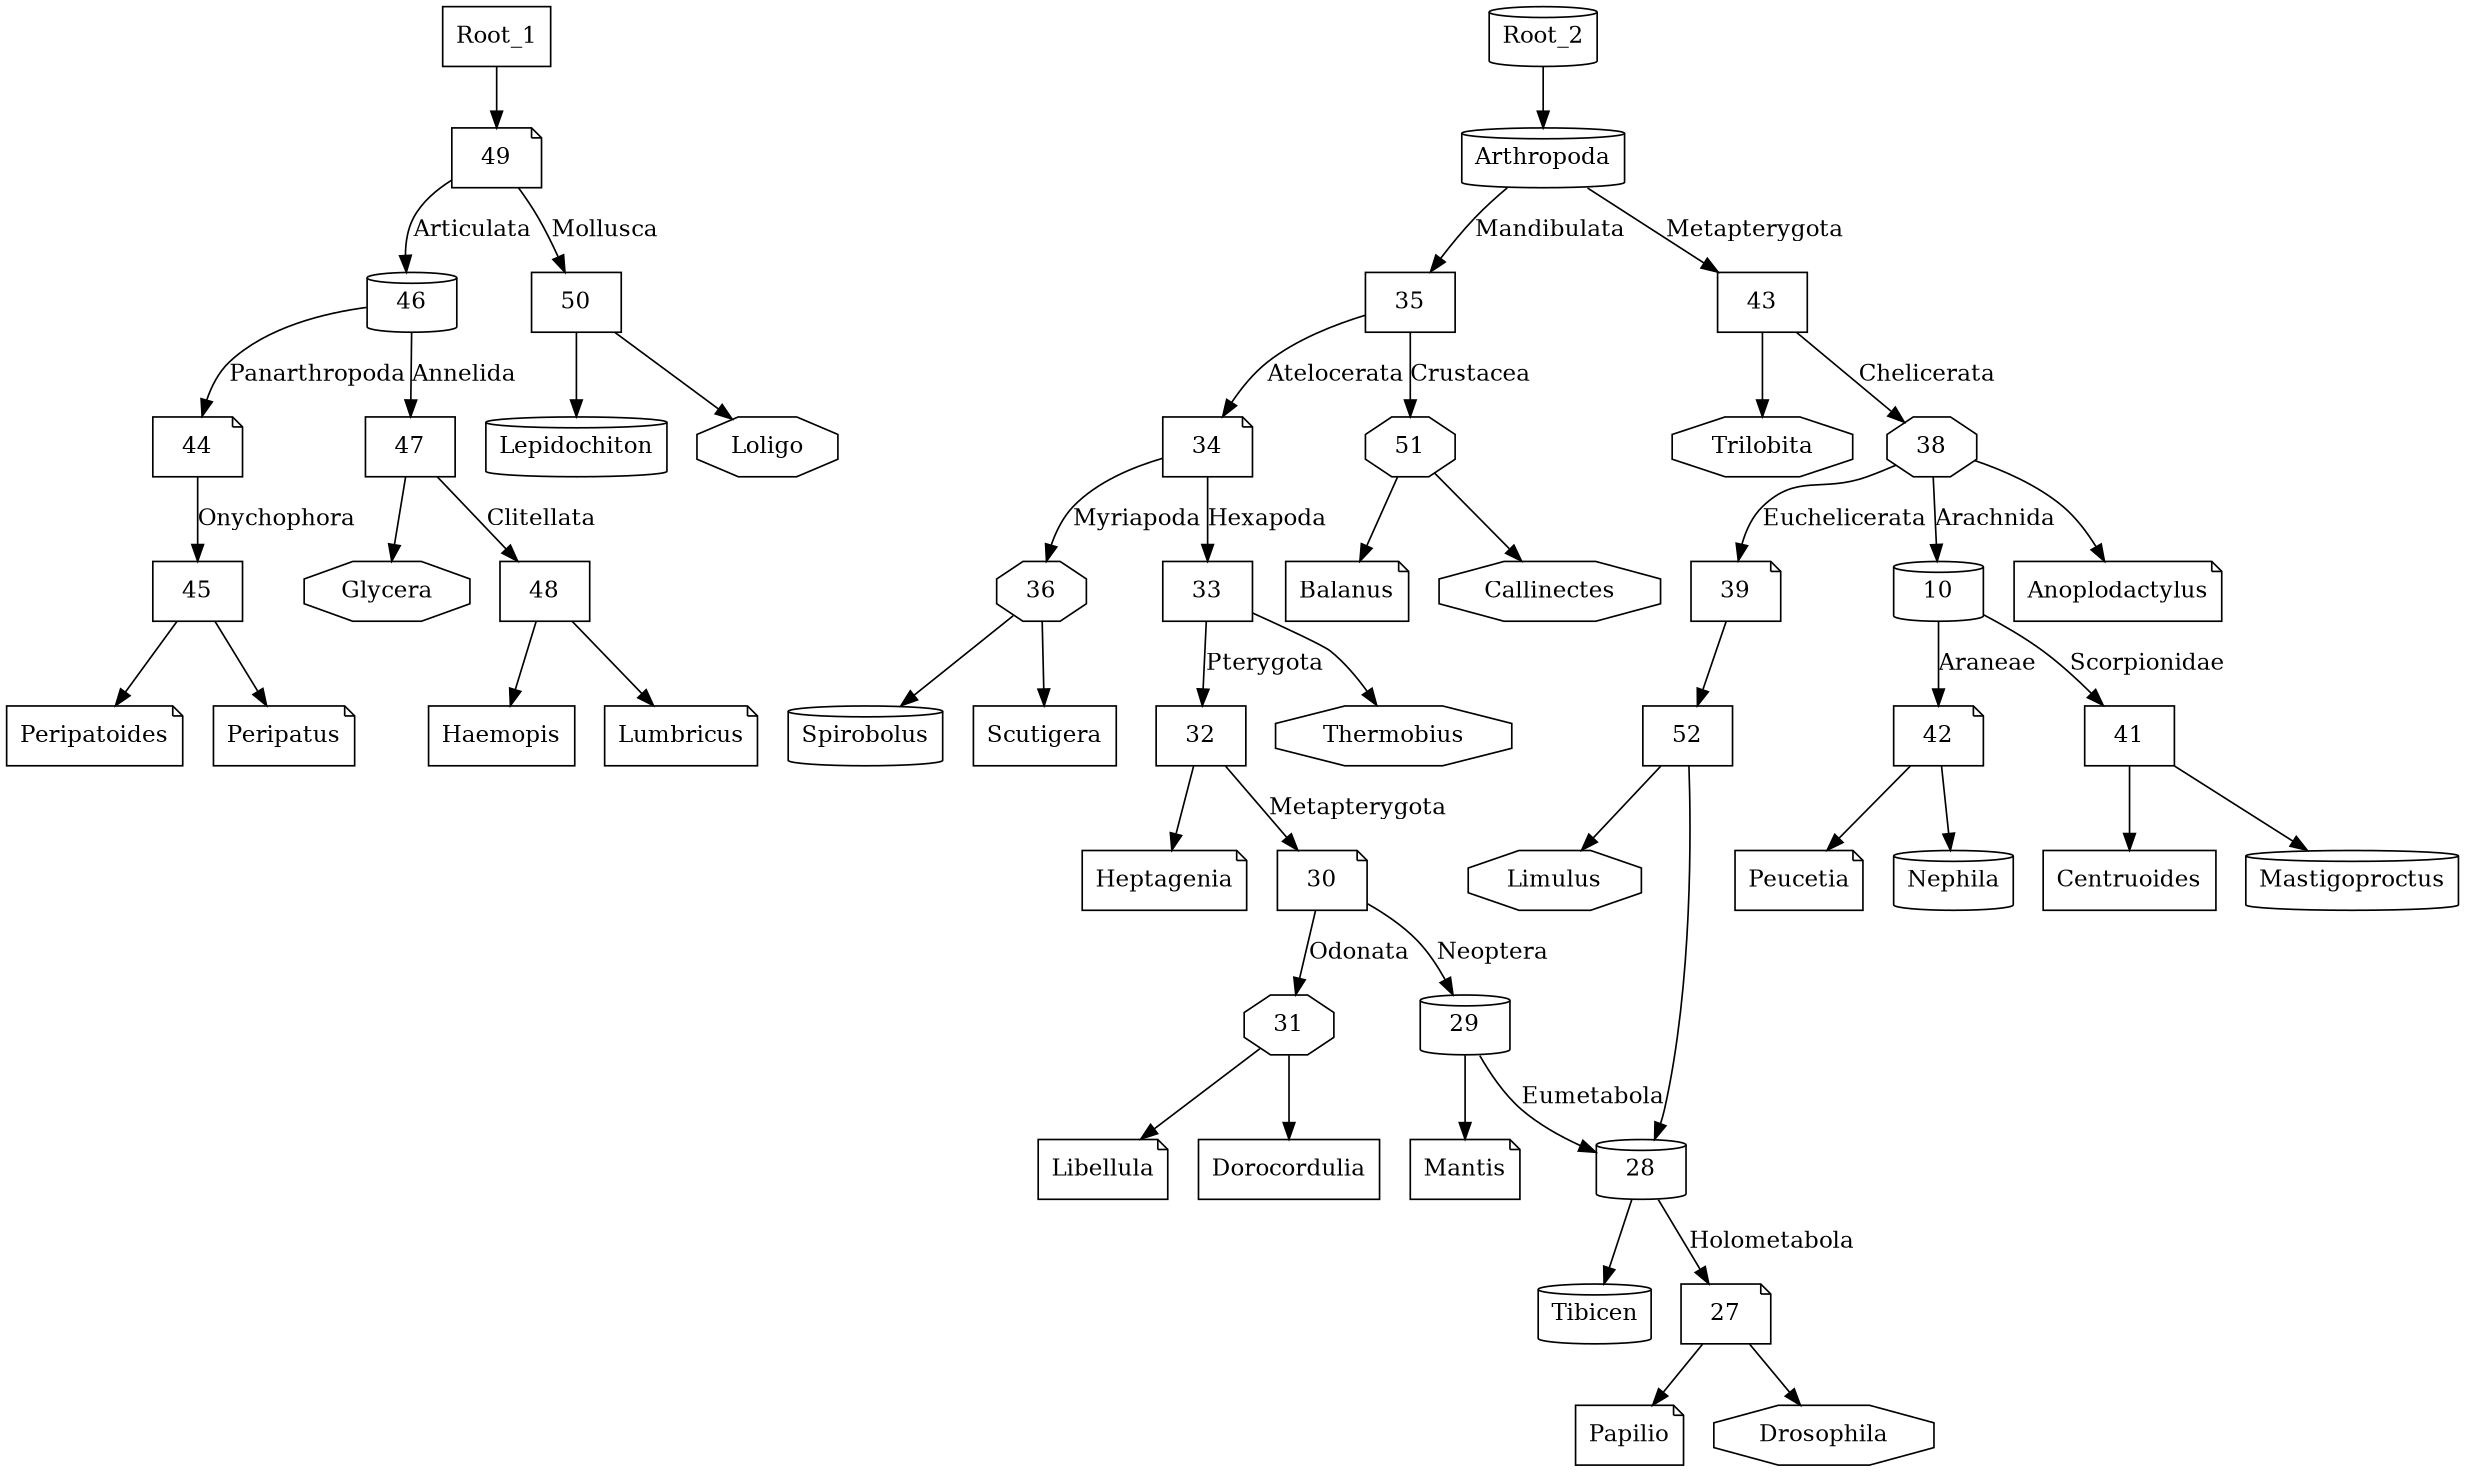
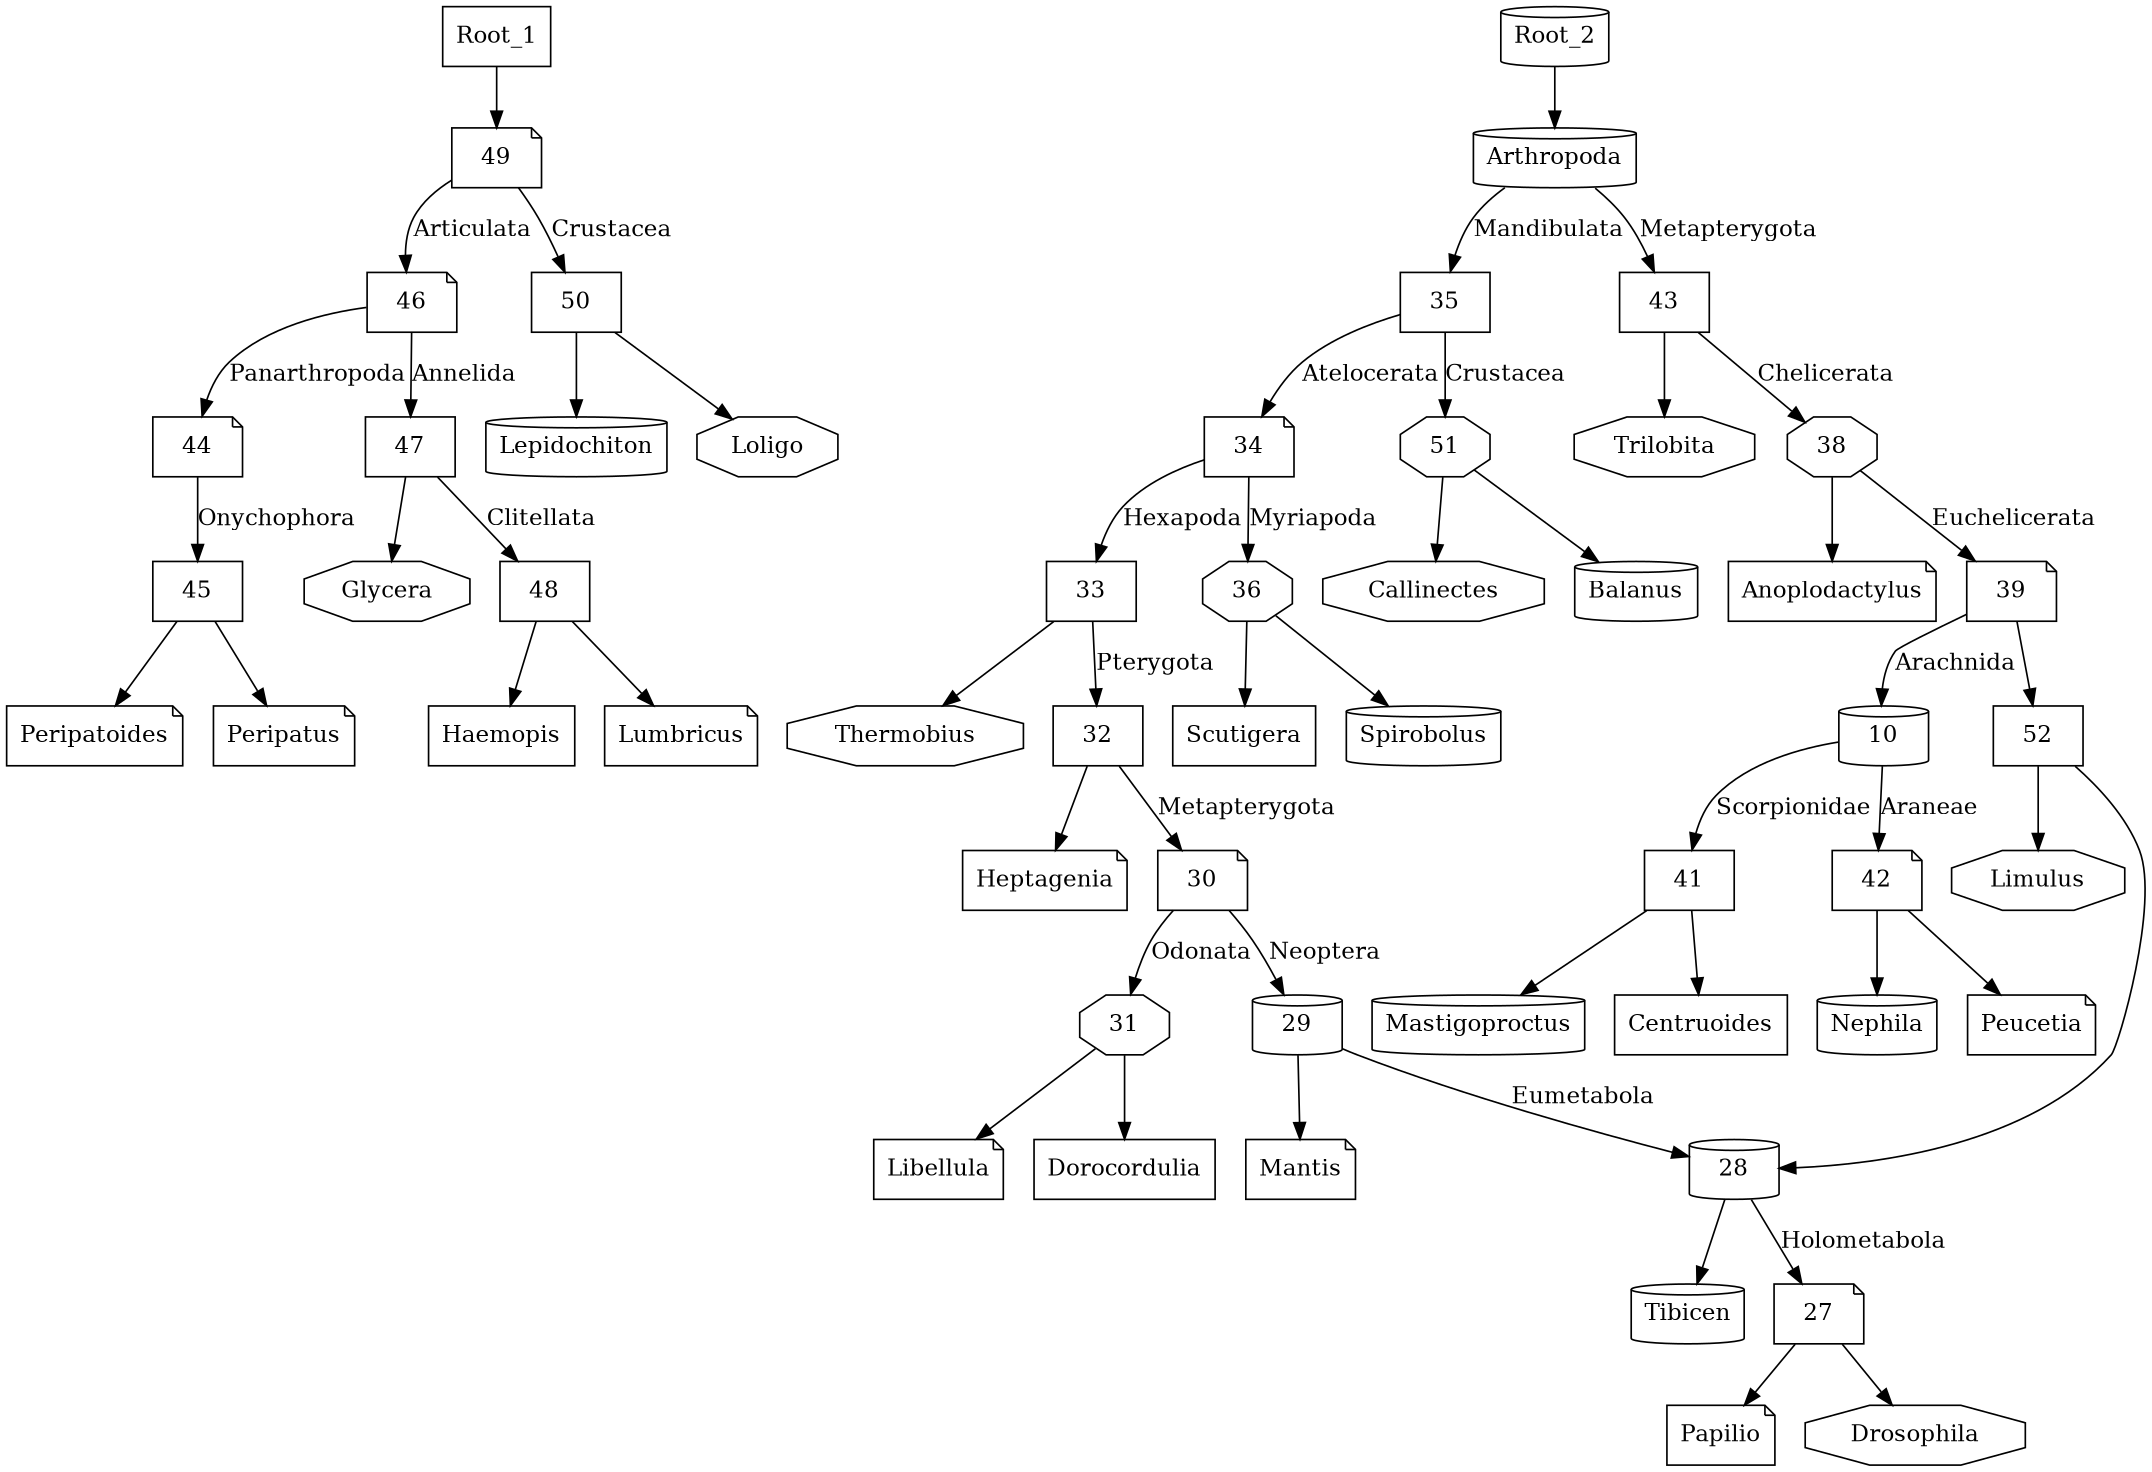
(605, 230) -> (612, 230)
(412, 302) -> (412, 302)
(1935, 511) -> (1912, 641)
(1347, 591) -> (1636, 591)
